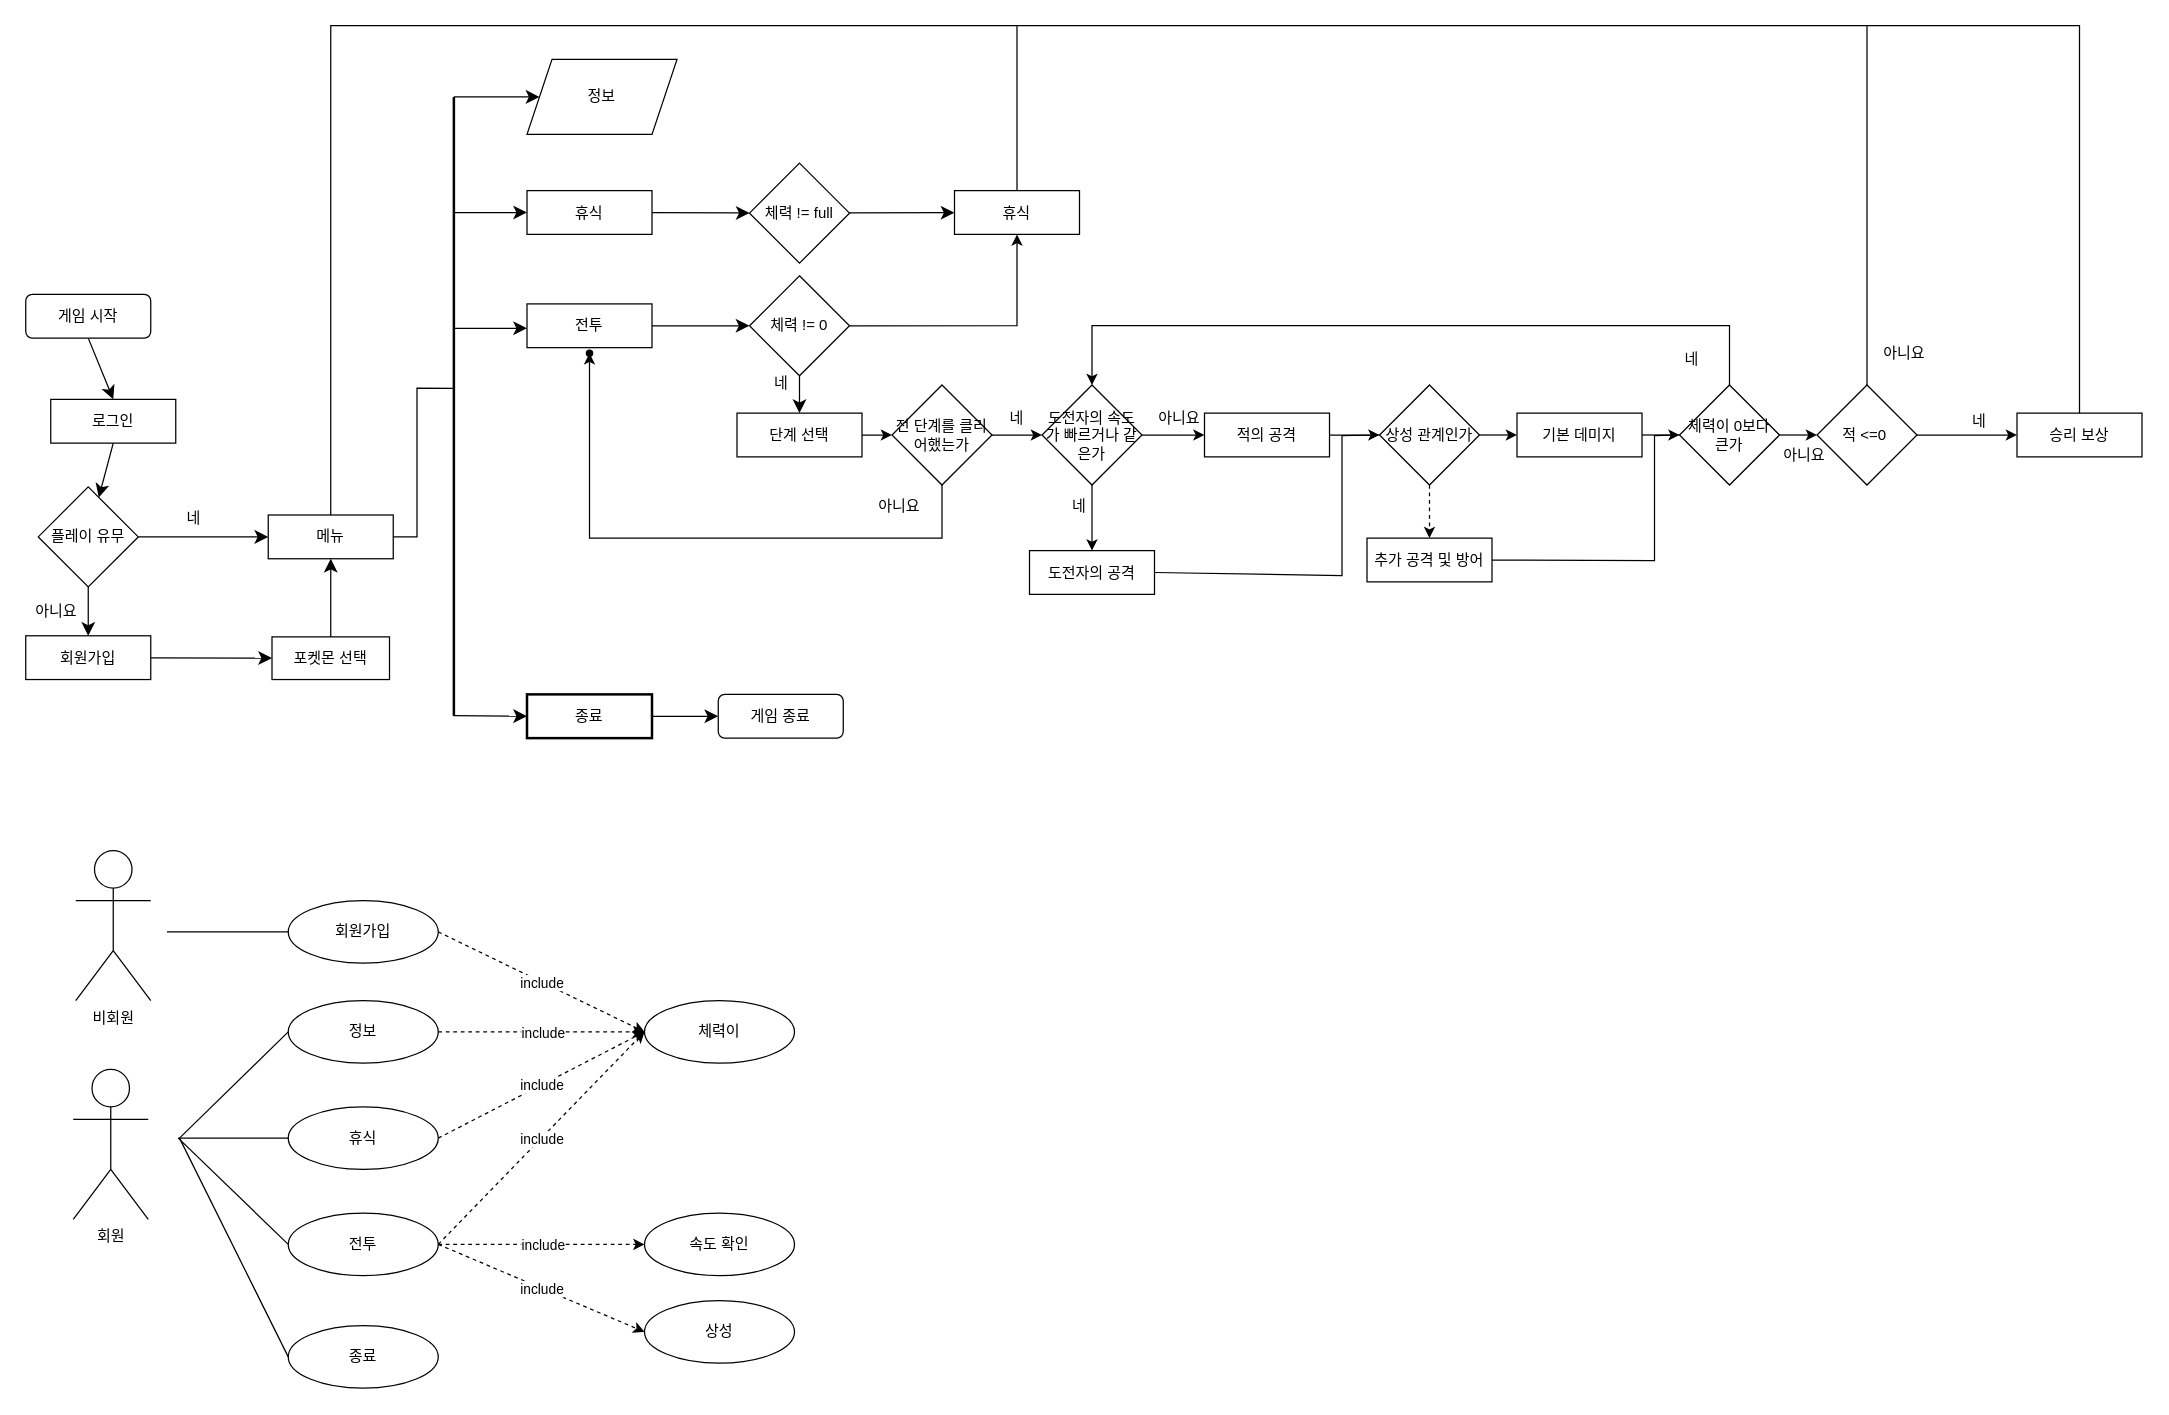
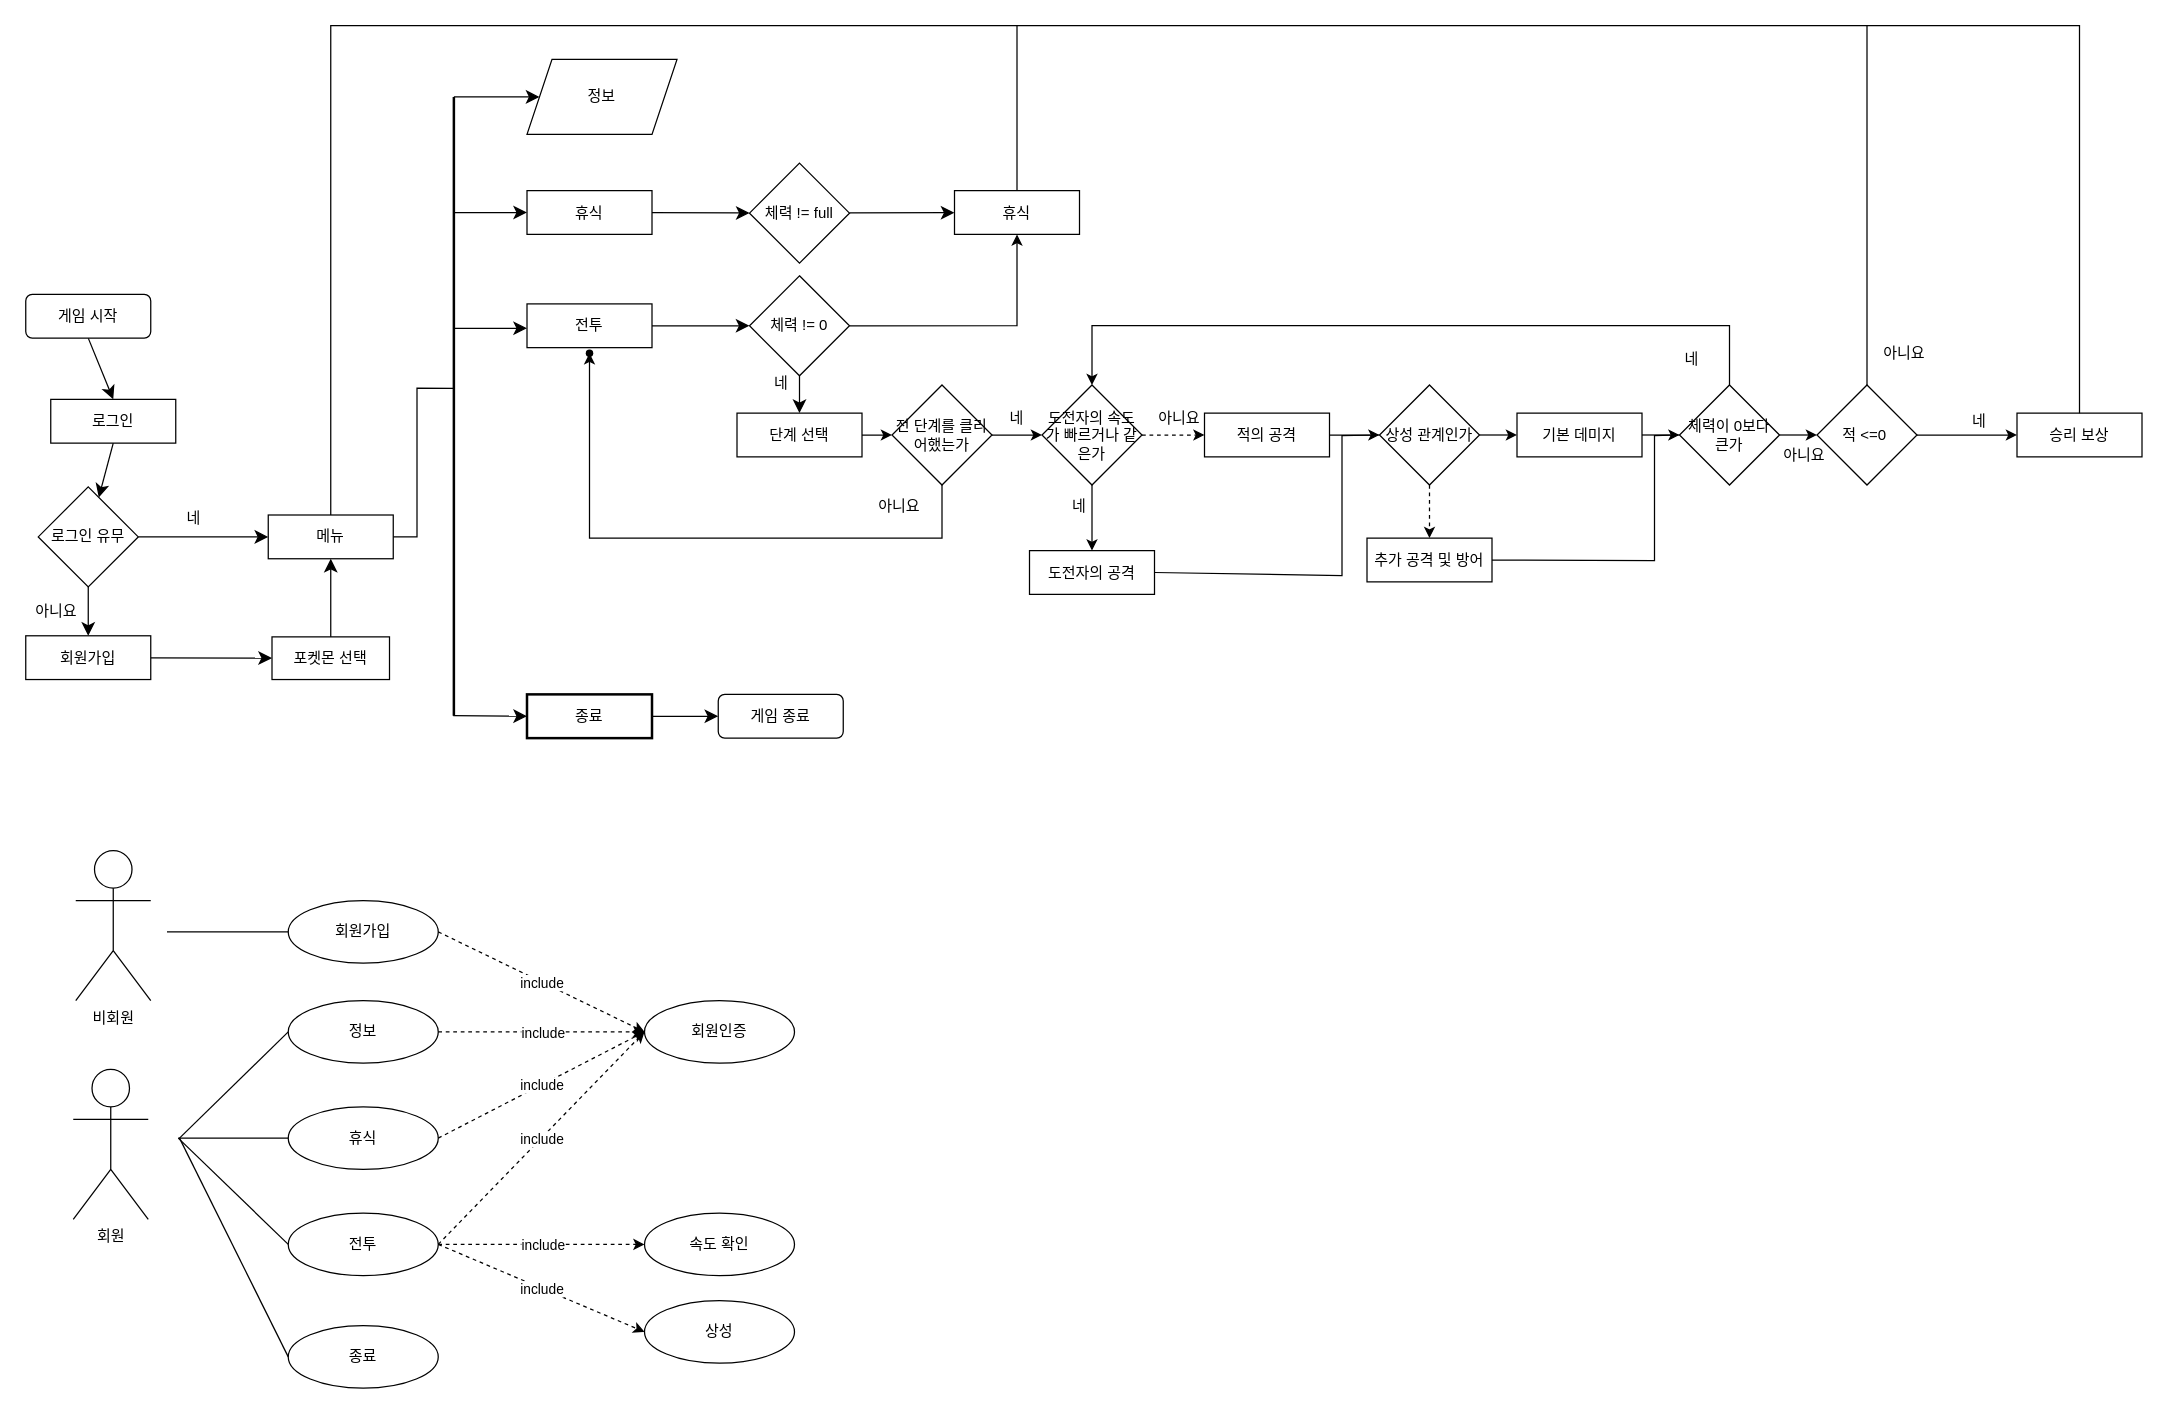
(1169, 435) -> (1169, 435)
(88, 537) -> (88, 537)
(719, 1032) -> (719, 1032)
